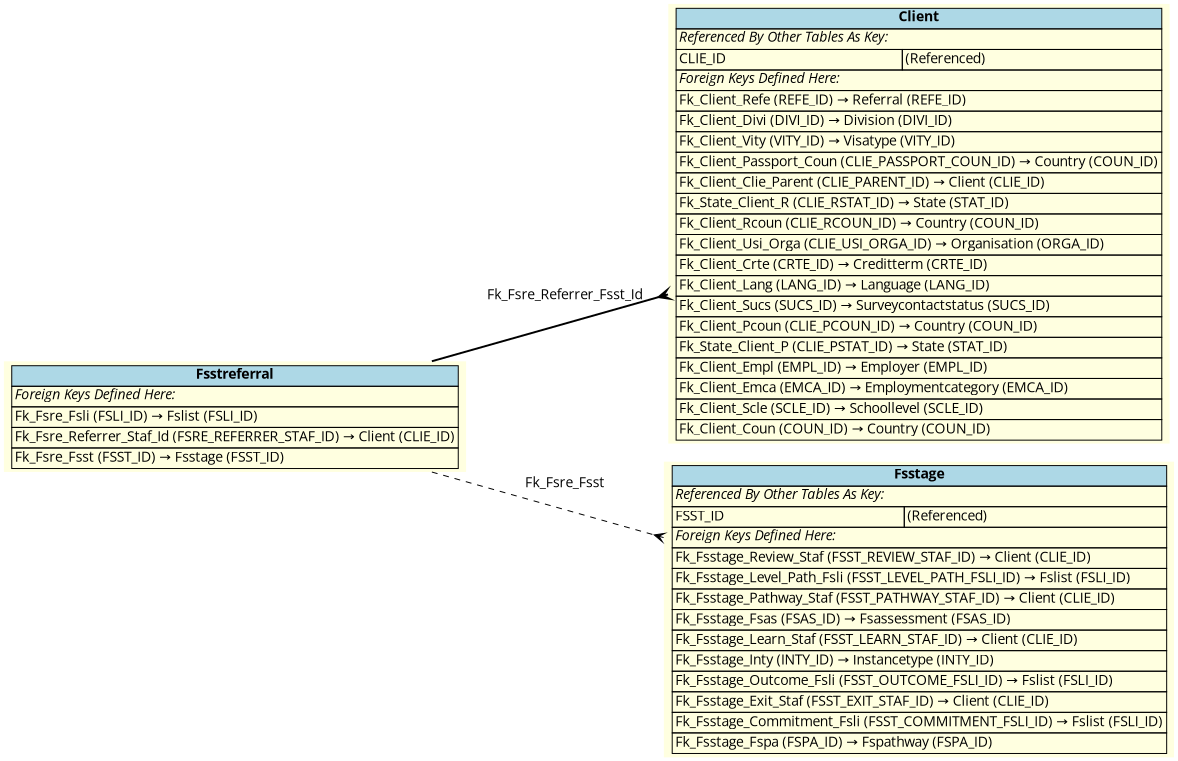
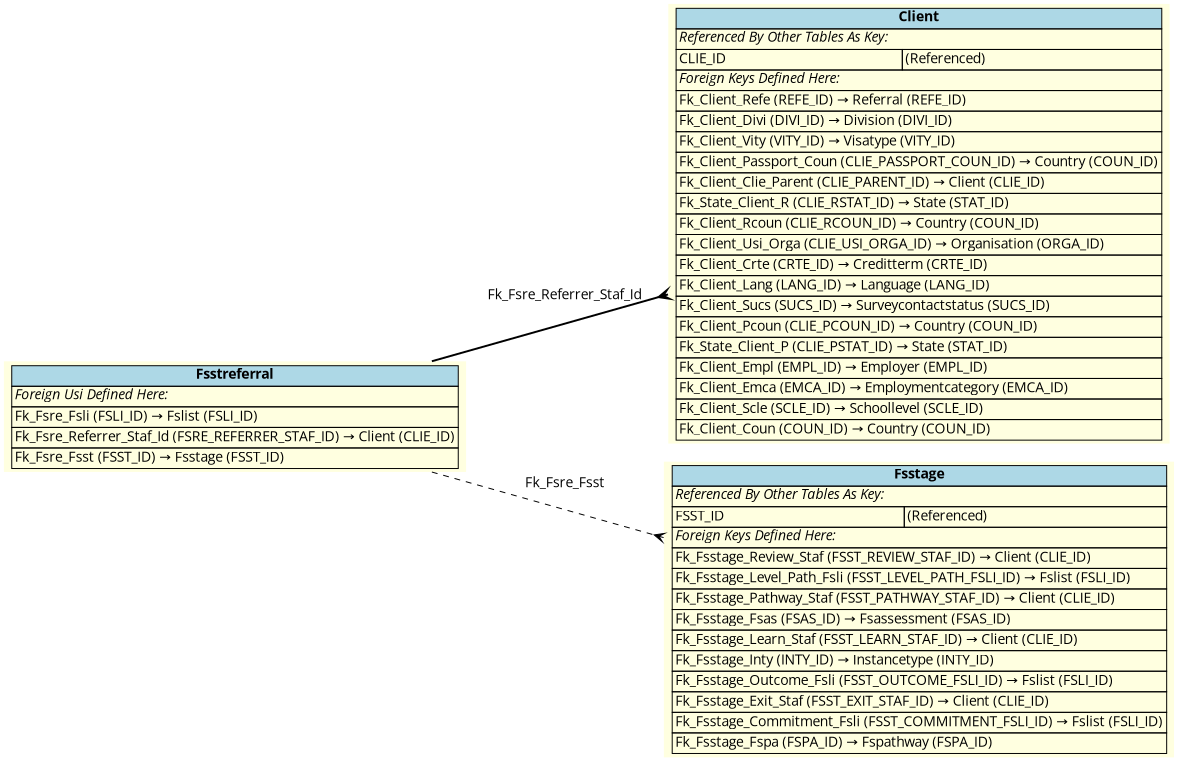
(565, 296) -> (565, 296)
(95, 395) -> (92, 395)
